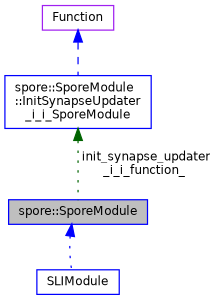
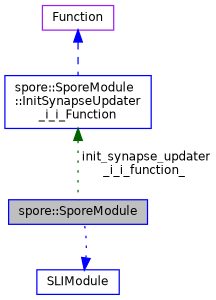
(78, 102) -> (78, 102)
(70, 253) -> (86, 241)
